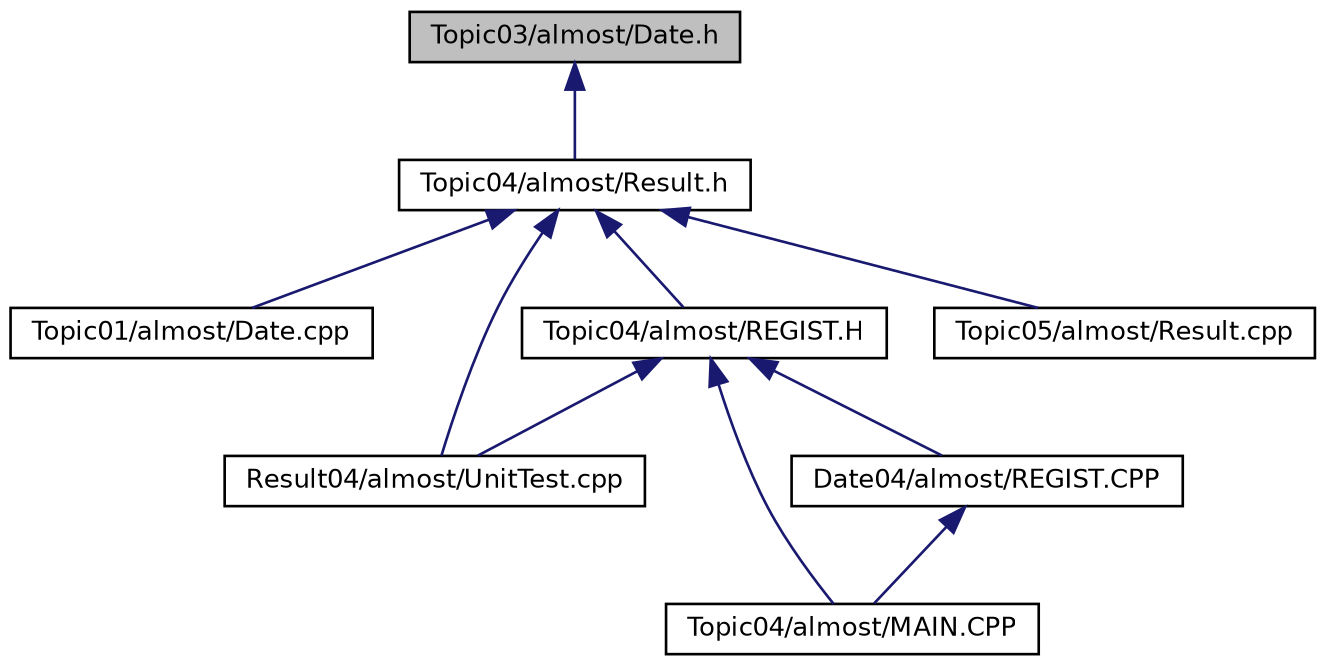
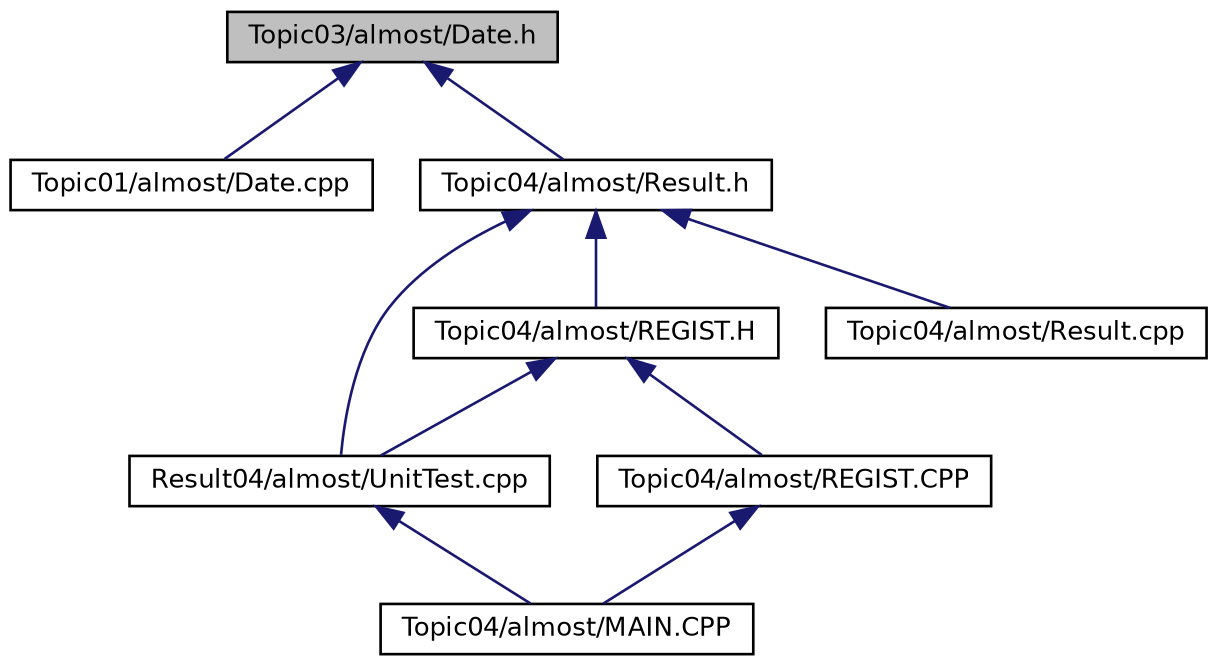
(371, 264) -> (281, 119)
(1125, 333) -> (1016, 333)
(987, 481) -> (794, 481)
(764, 501) -> (465, 562)
